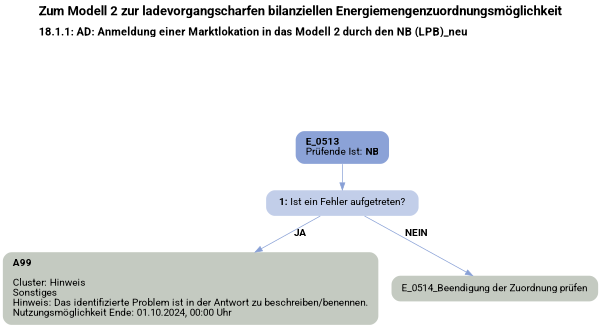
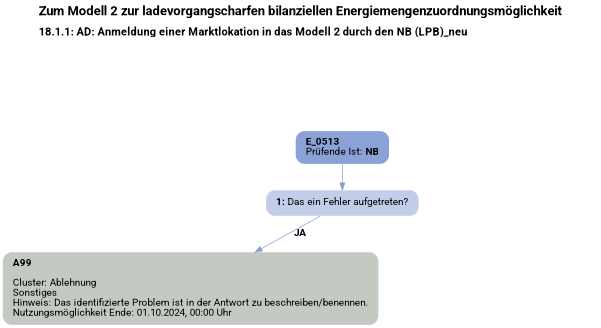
(348, 202) -> (348, 202)
(50, 283) -> (55, 283)
(495, 289) -> none
